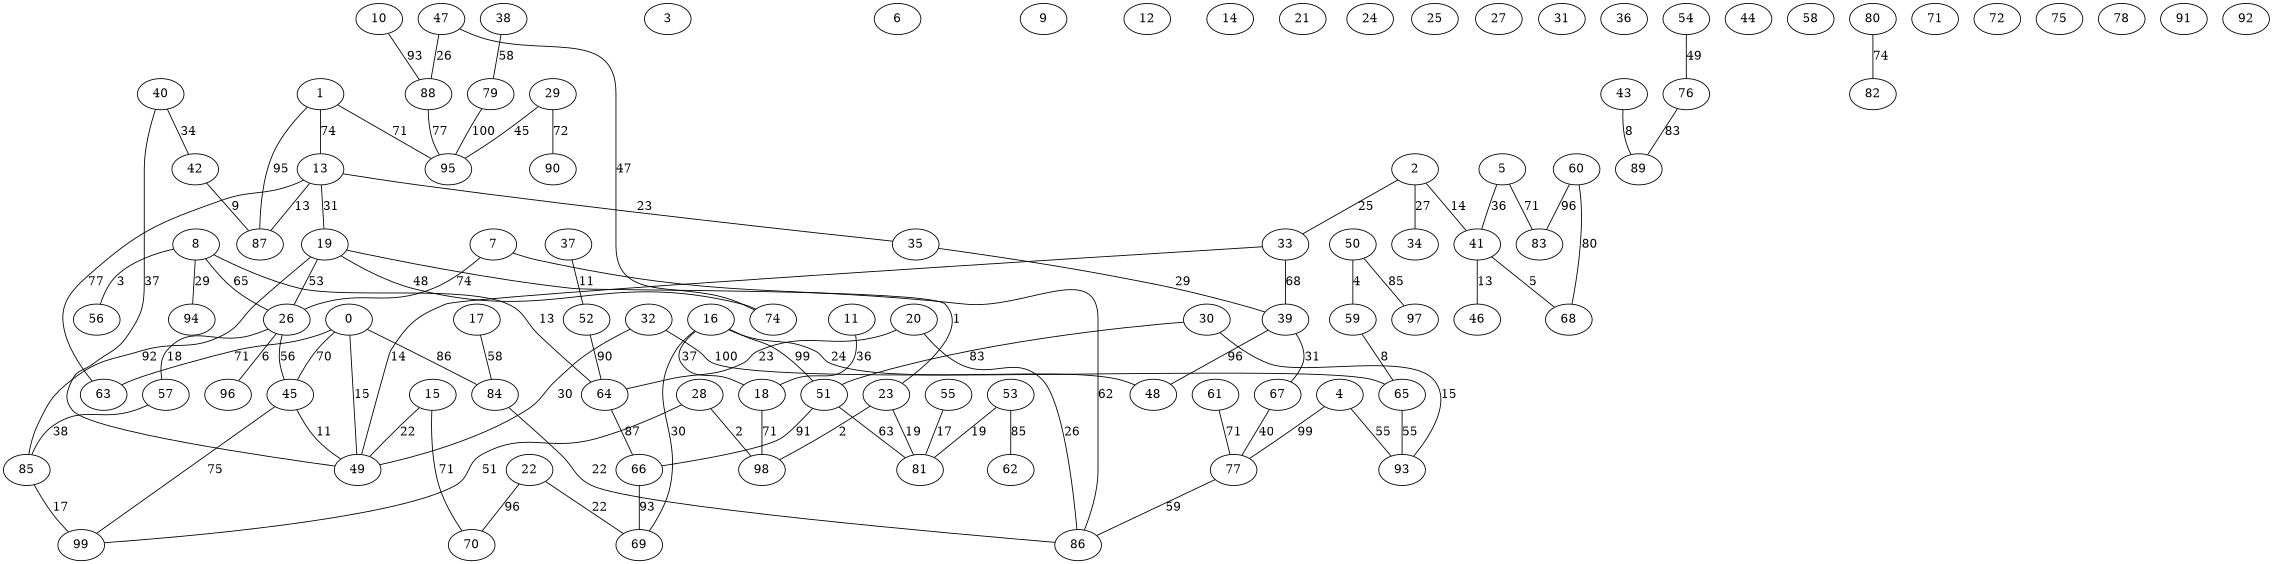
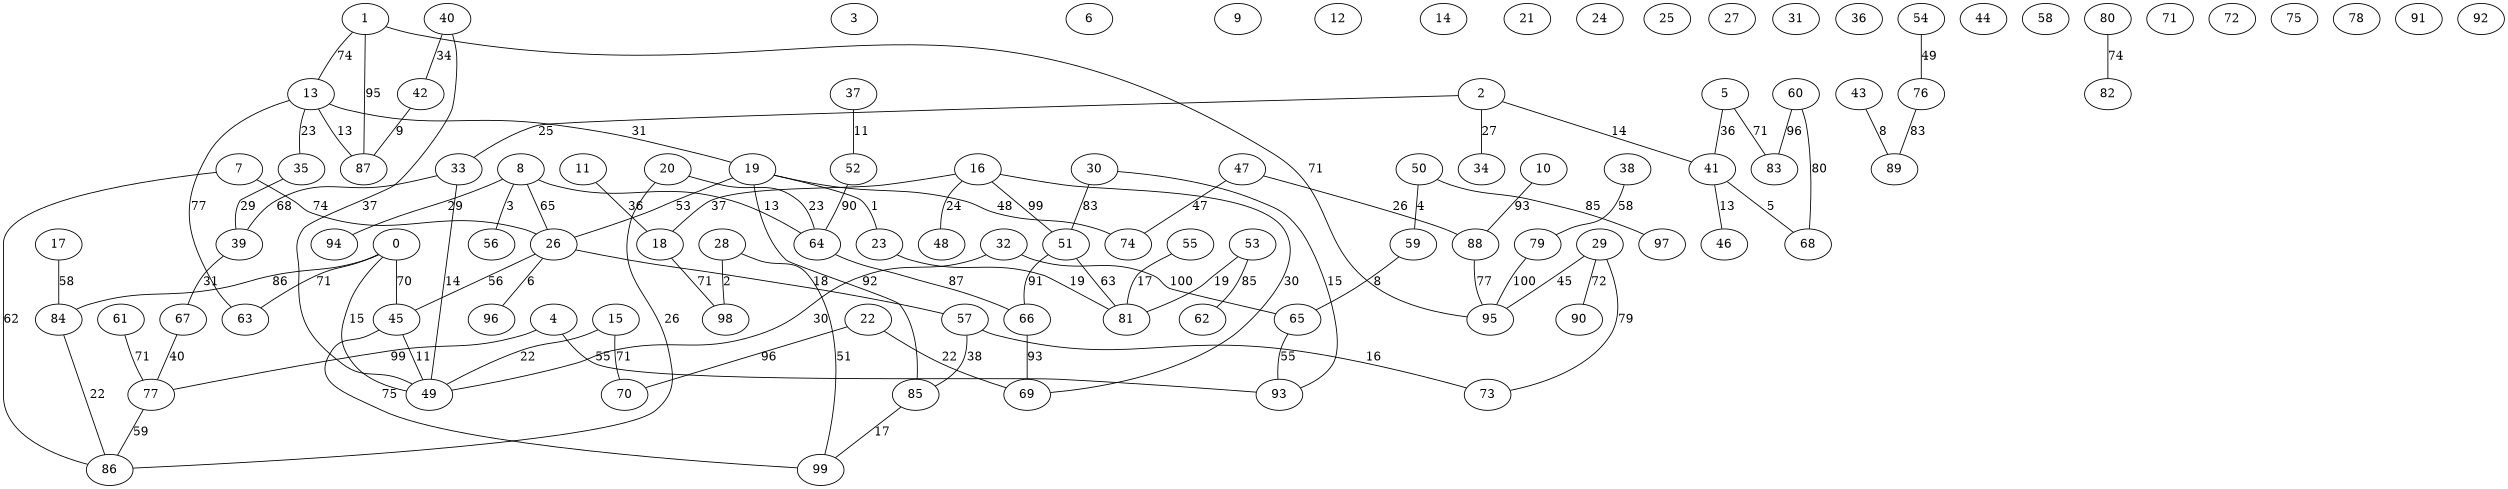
(1219, 357) -> none
none -> (1488, 395)
(825, 434) -> none
